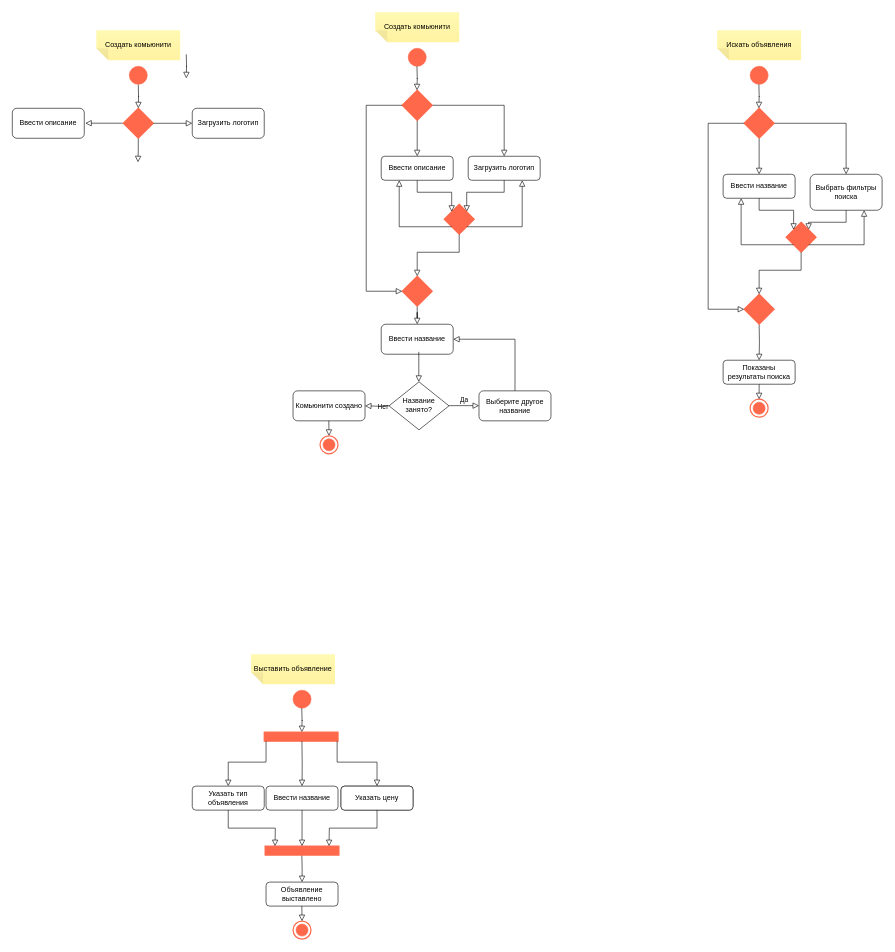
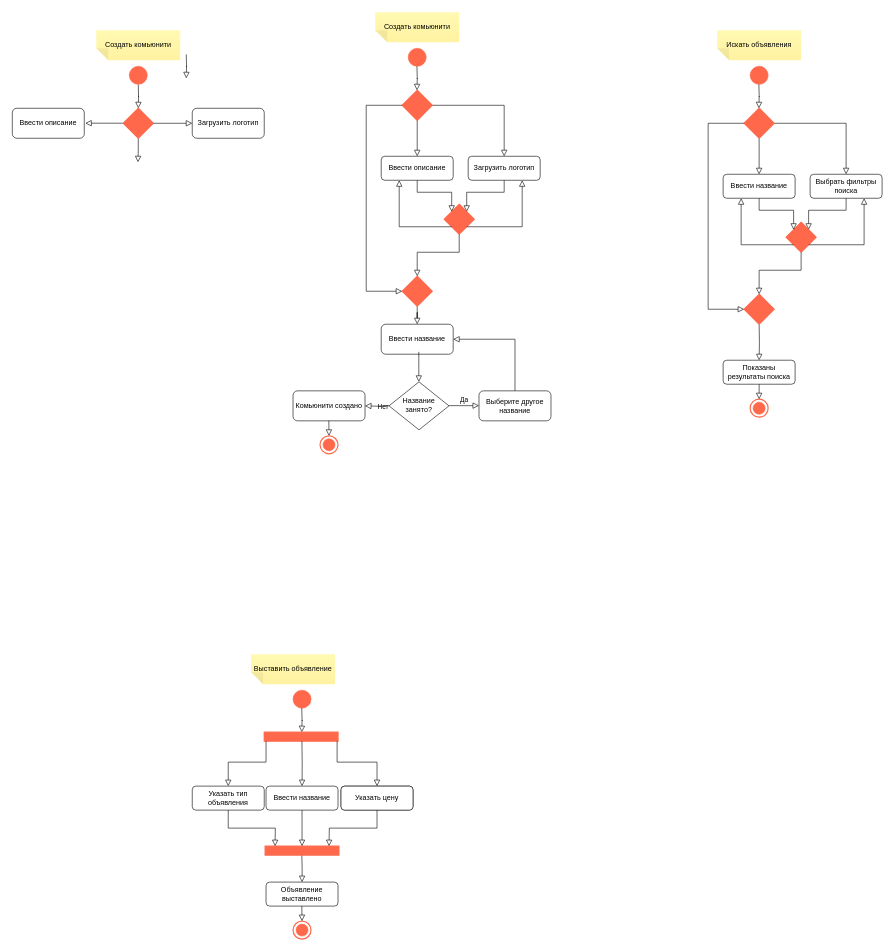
(846, 192) -> (846, 186)
